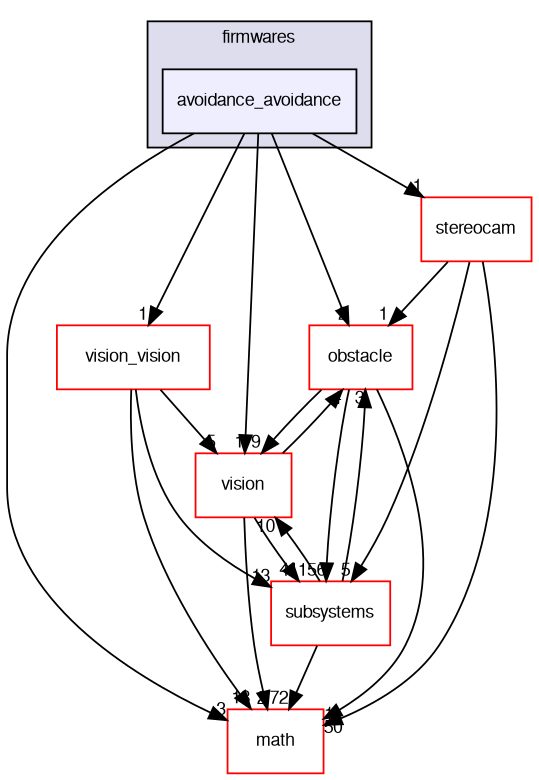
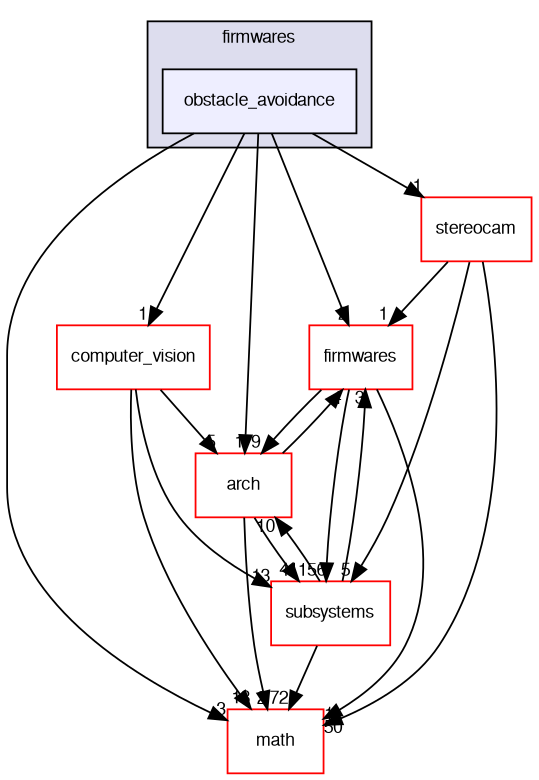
(260, 101) -> (260, 101)
(133, 357) -> (133, 357)
(361, 357) -> (361, 357)
(244, 485) -> (244, 485)
